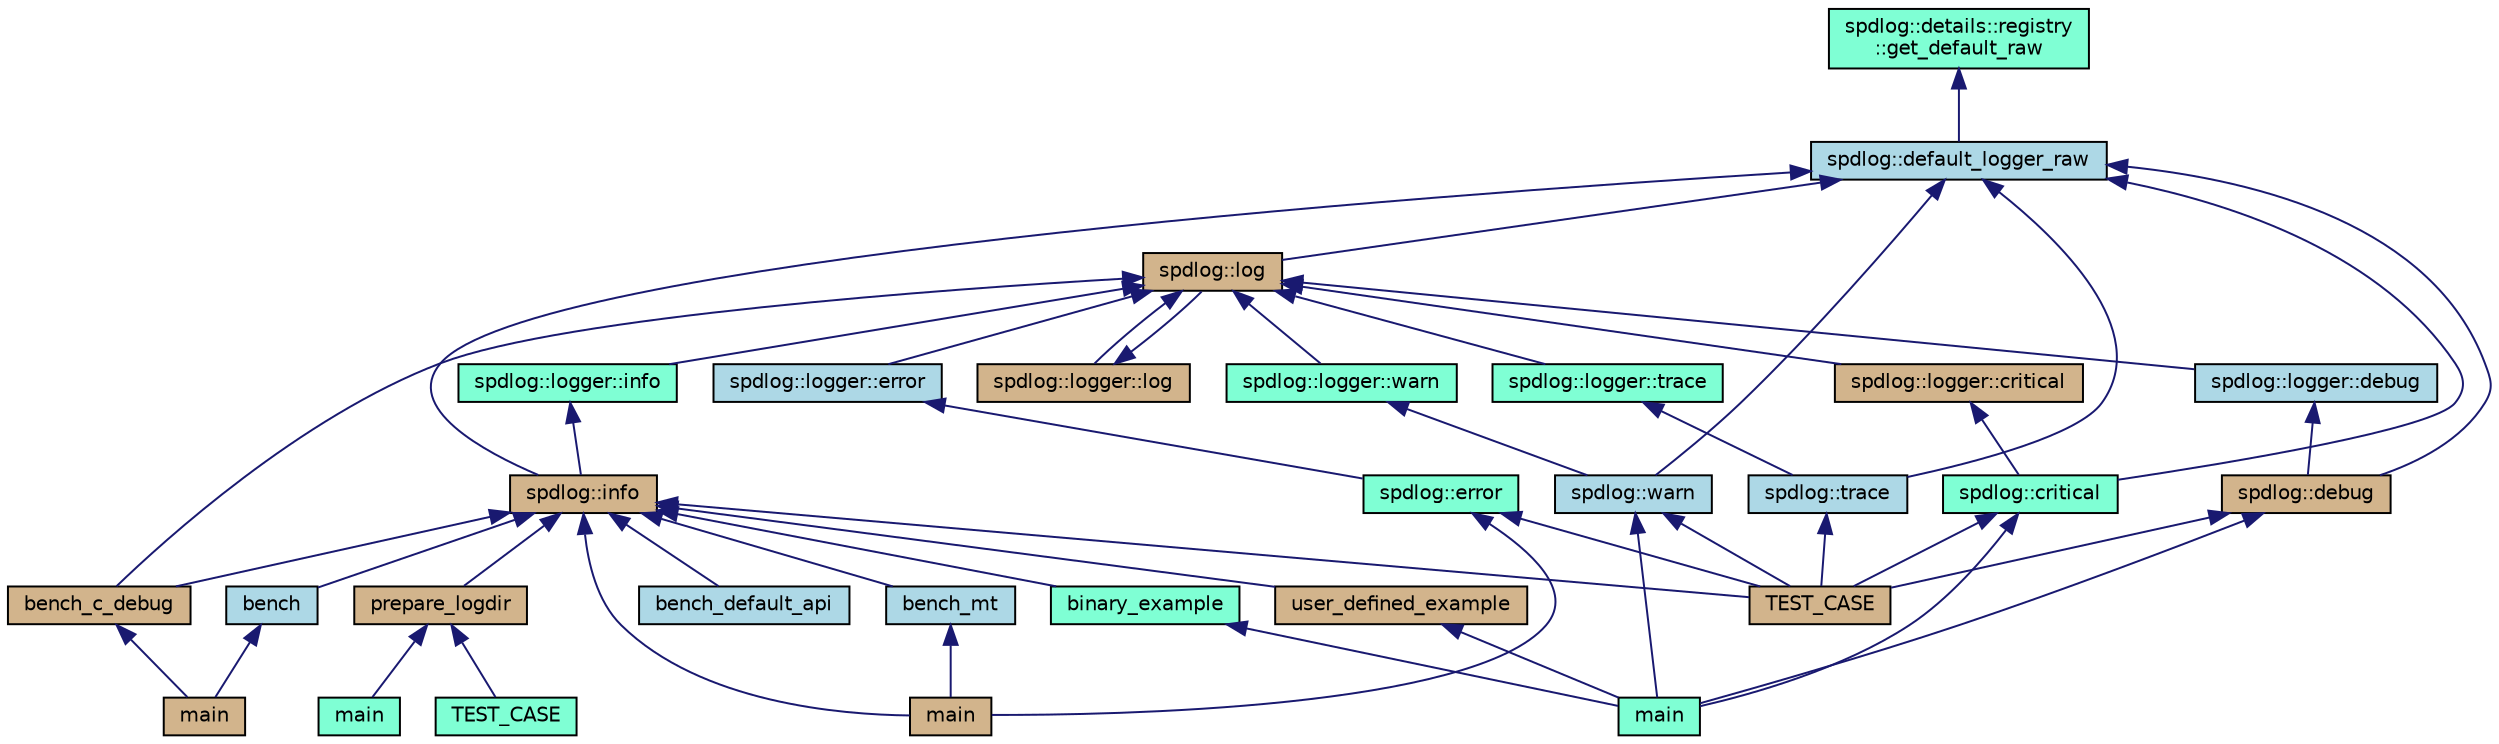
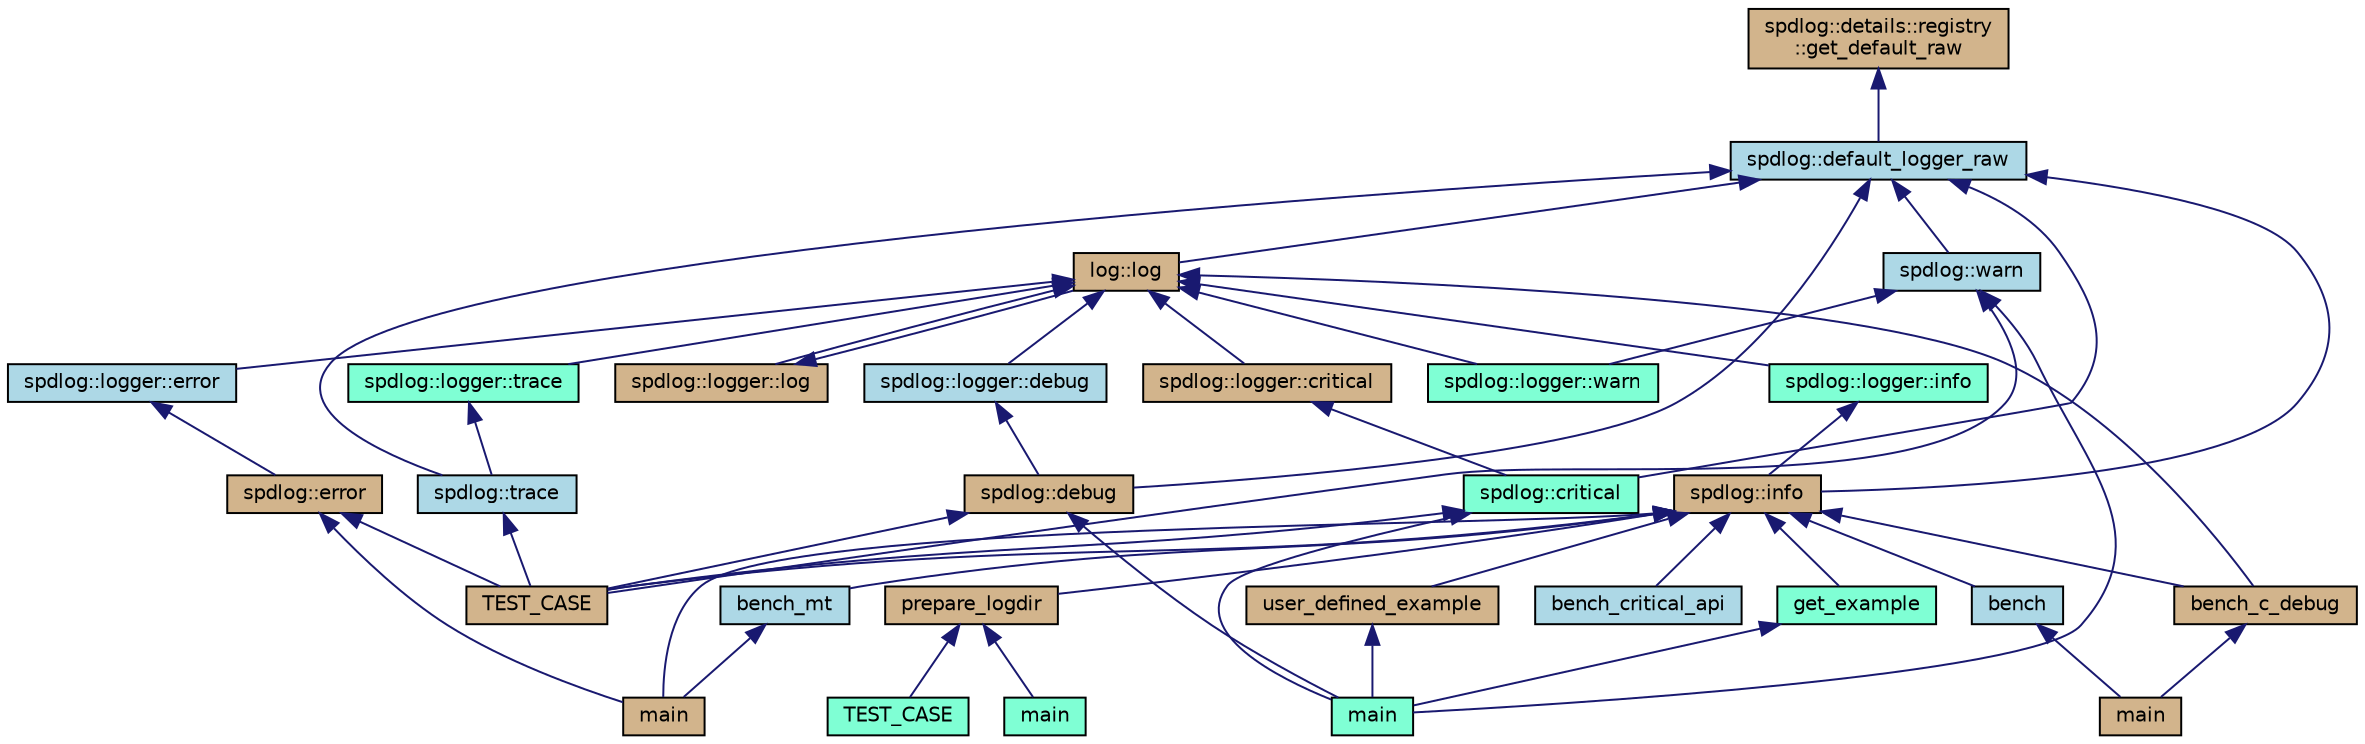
(1959, 39) -> (1879, 39)
(1213, 272) -> (1126, 272)
(1497, 442) -> (1743, 330)
(1441, 494) -> (305, 494)
(744, 605) -> (1638, 605)
(1145, 605) -> (1857, 605)
